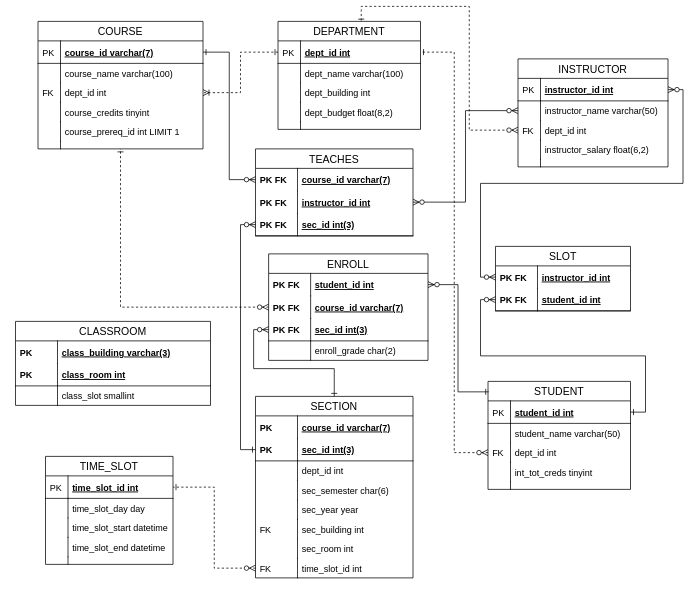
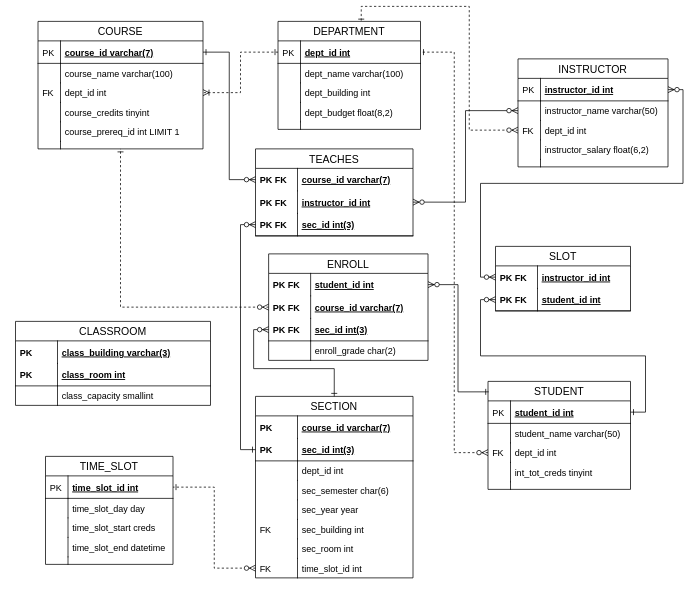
(102, 396) -> (112, 396)
(128, 528) -> (121, 528)
